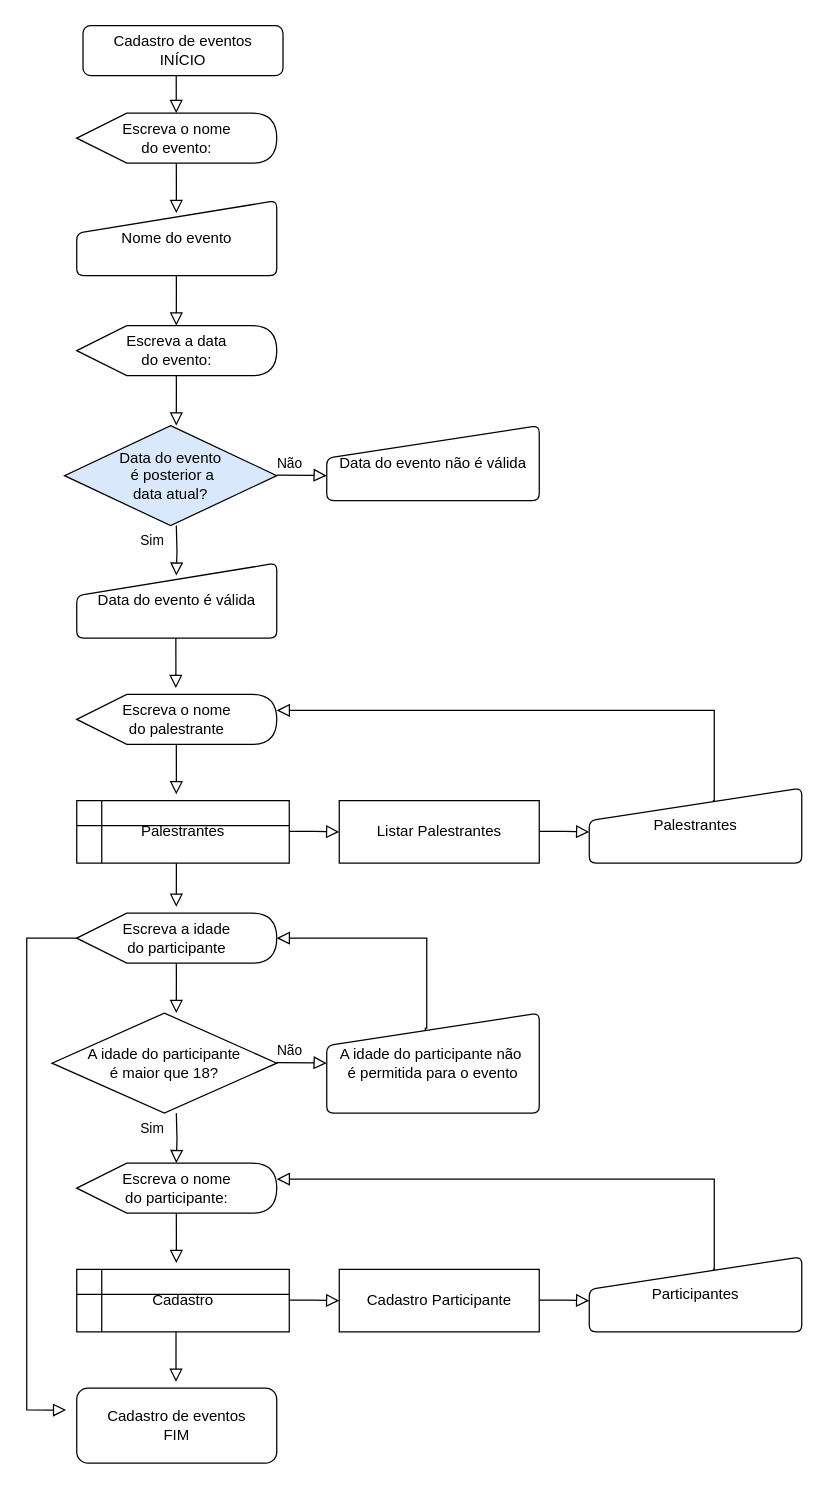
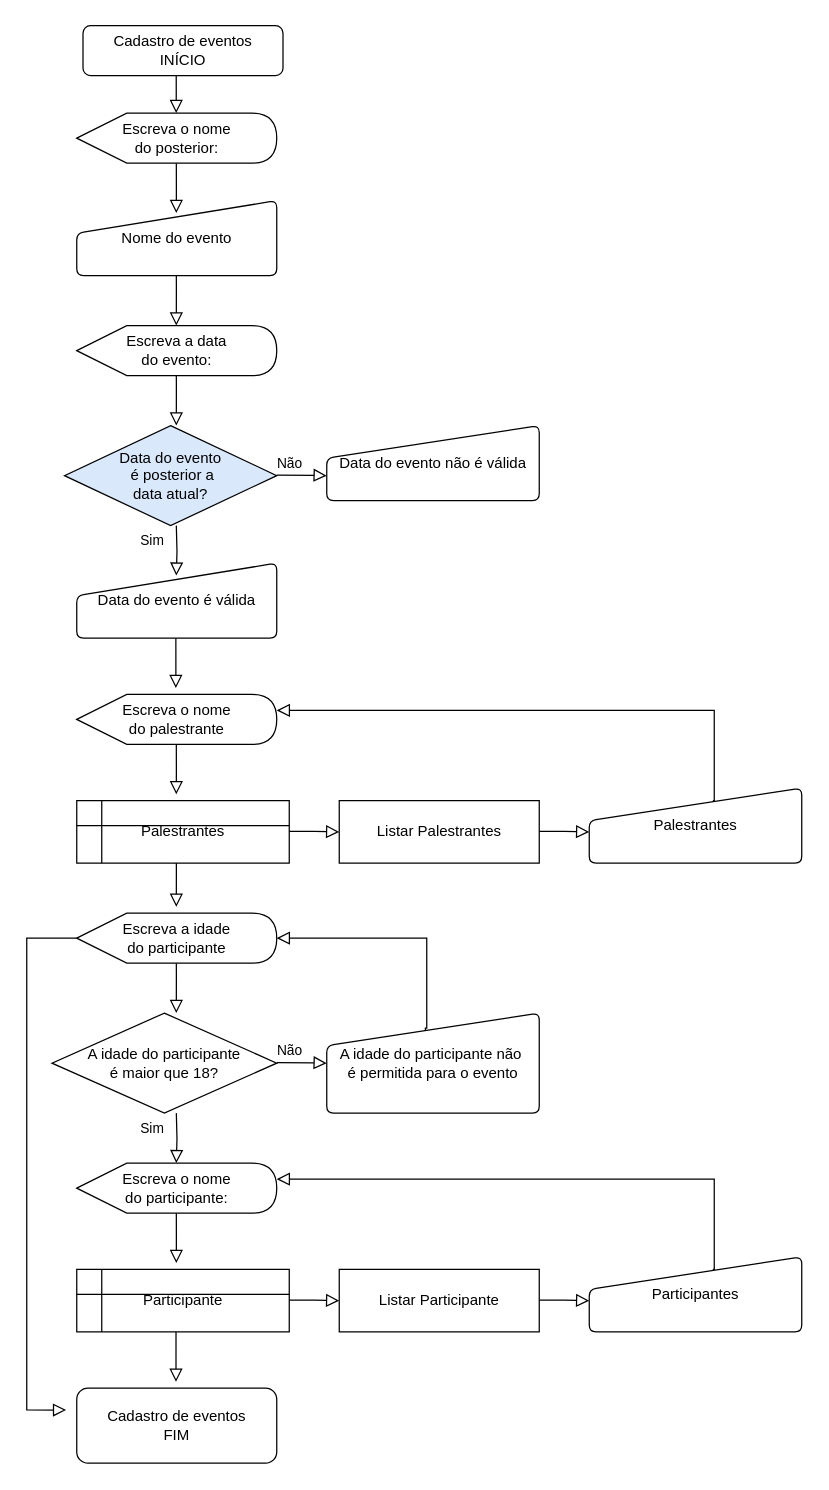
(177, 138) -> (177, 138)
(183, 1301) -> (183, 1301)
(439, 1301) -> (439, 1301)
